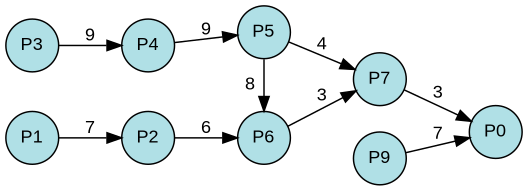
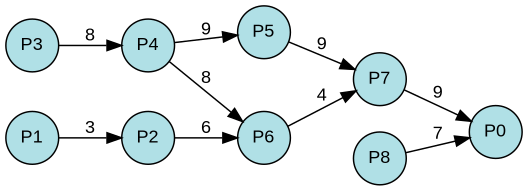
(90, 36) -> (90, 36)
(322, 45) -> (322, 45)
(264, 78) -> (200, 87)
(438, 93) -> (438, 93)
(322, 96) -> (322, 96)
(90, 128) -> (90, 128)
(380, 158) -> (380, 158)
